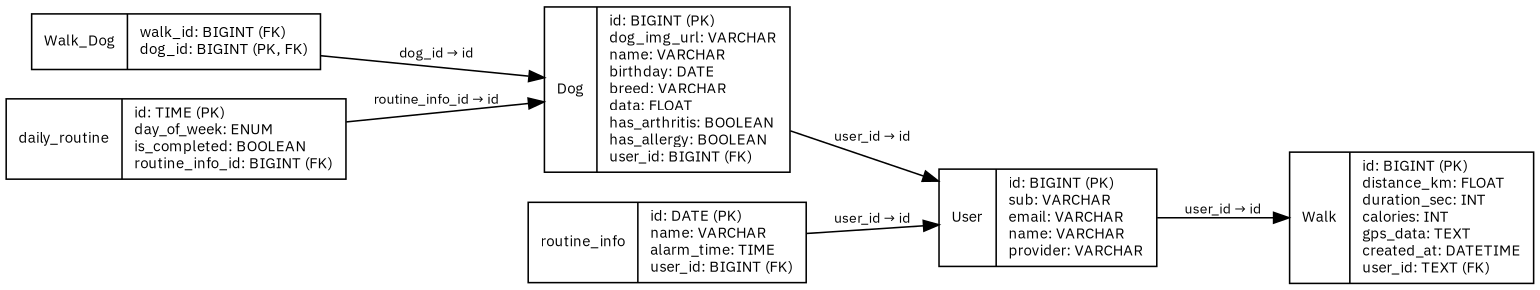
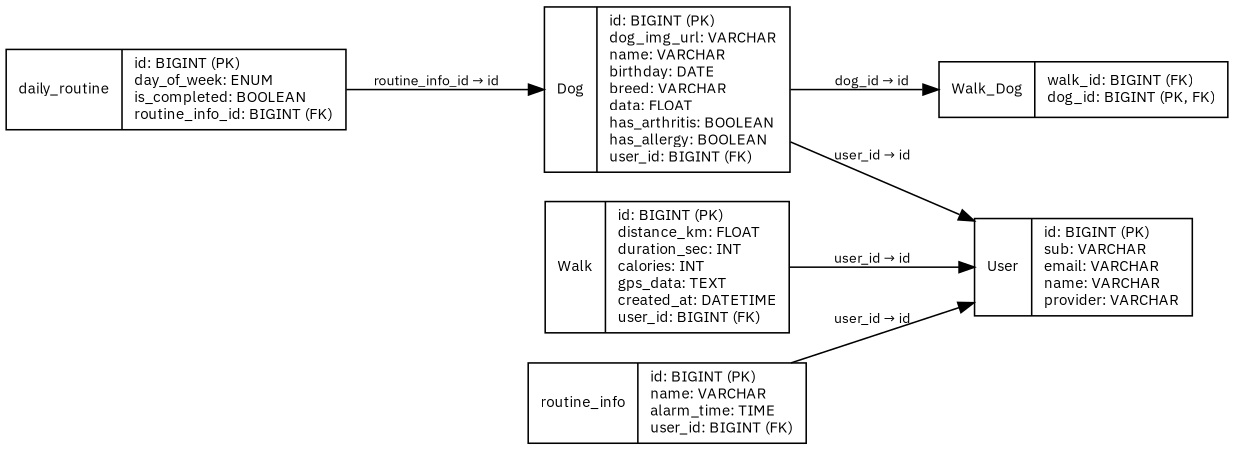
(425, 66) -> (856, 90)
(180, 113) -> (188, 63)
(697, 216) -> (703, 377)
(1215, 218) -> (874, 267)
(1426, 268) -> (690, 317)
